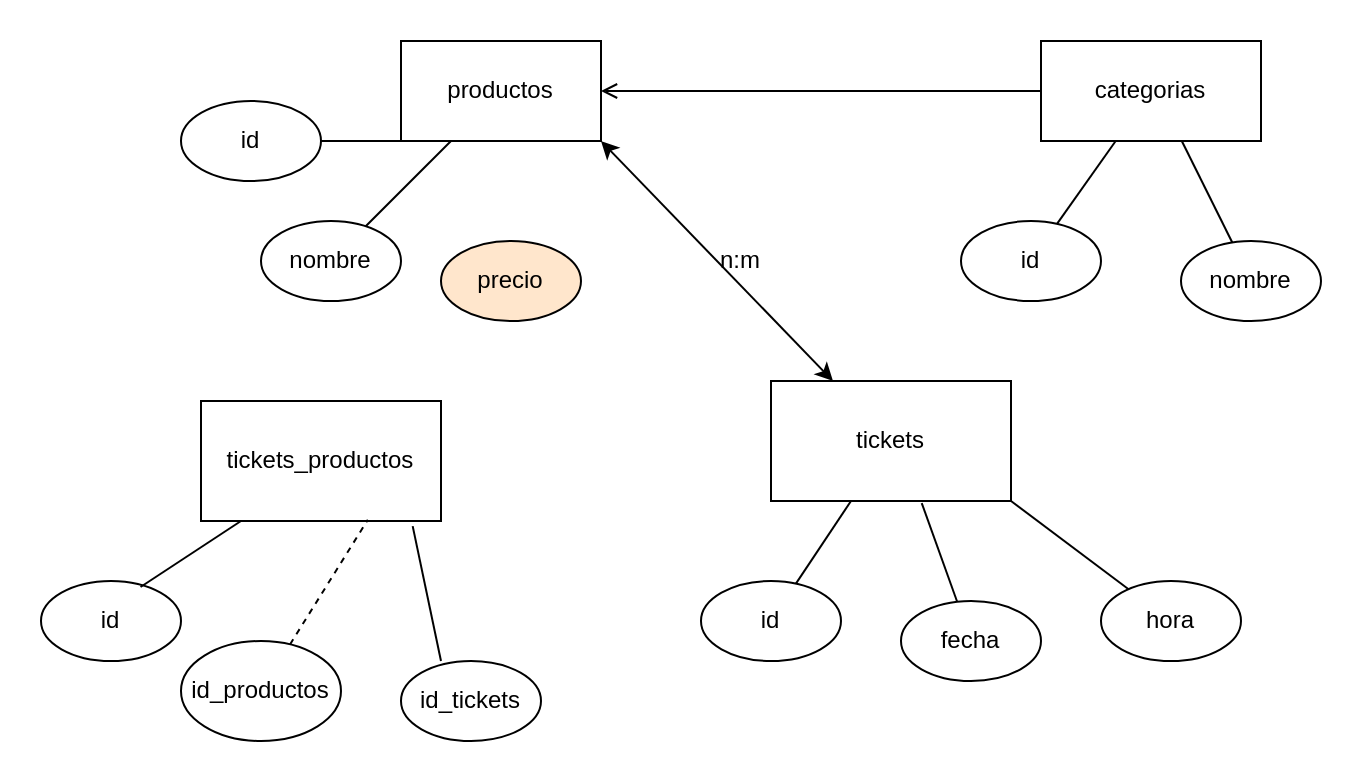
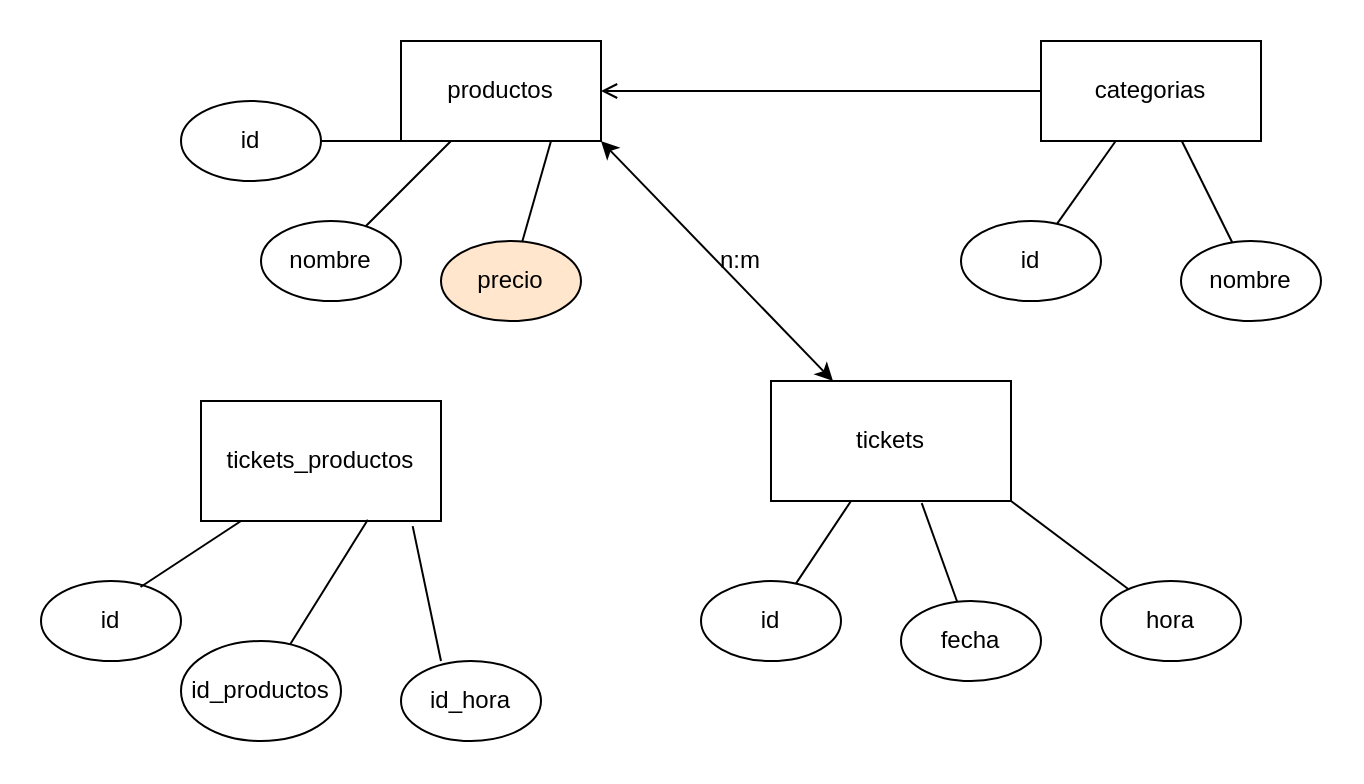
none -> (537, 191)
(329, 581) -> (329, 581)
(471, 701) -> (471, 701)
